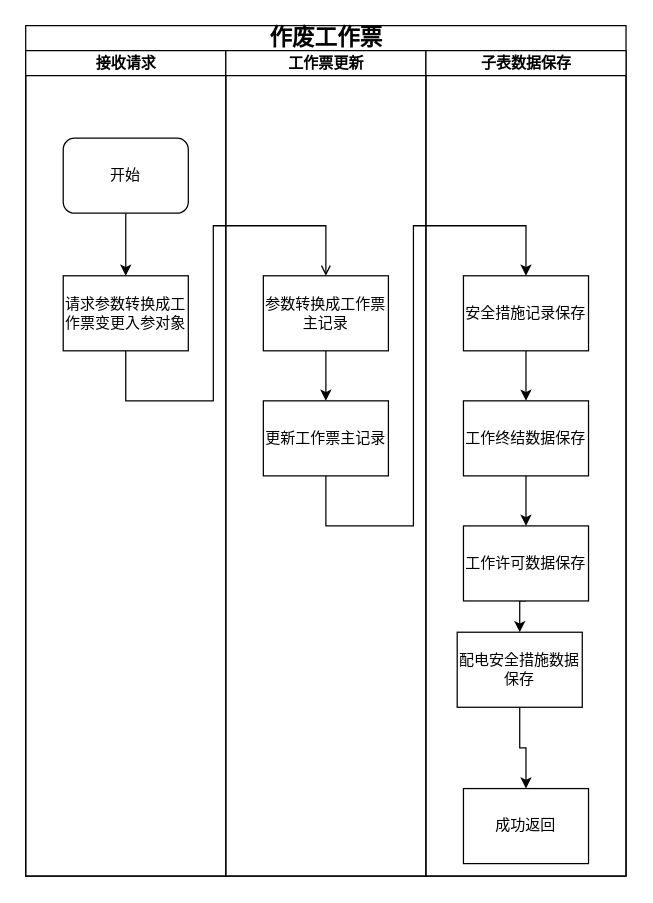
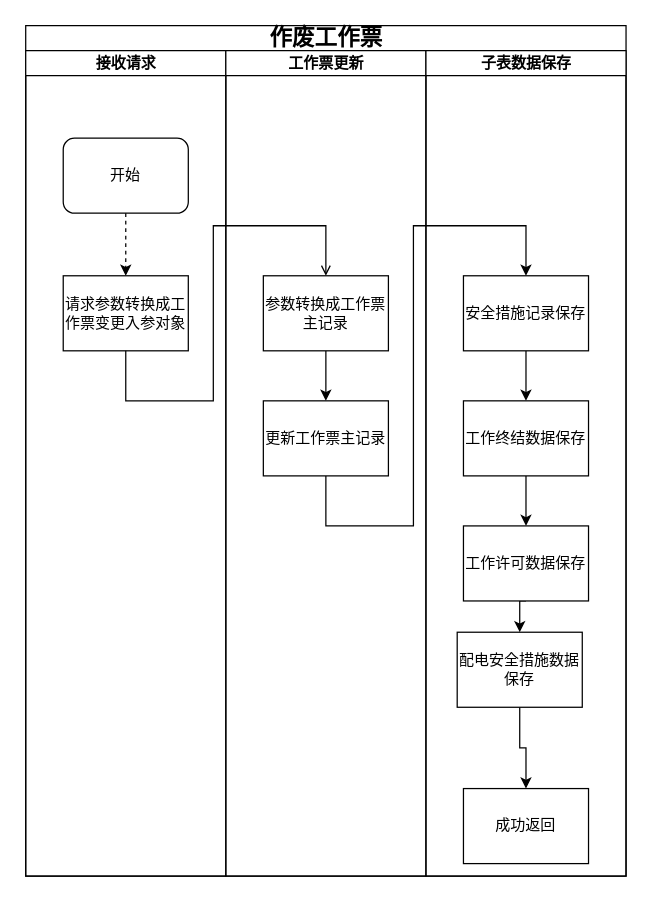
(126, 240) -> (126, 240)
